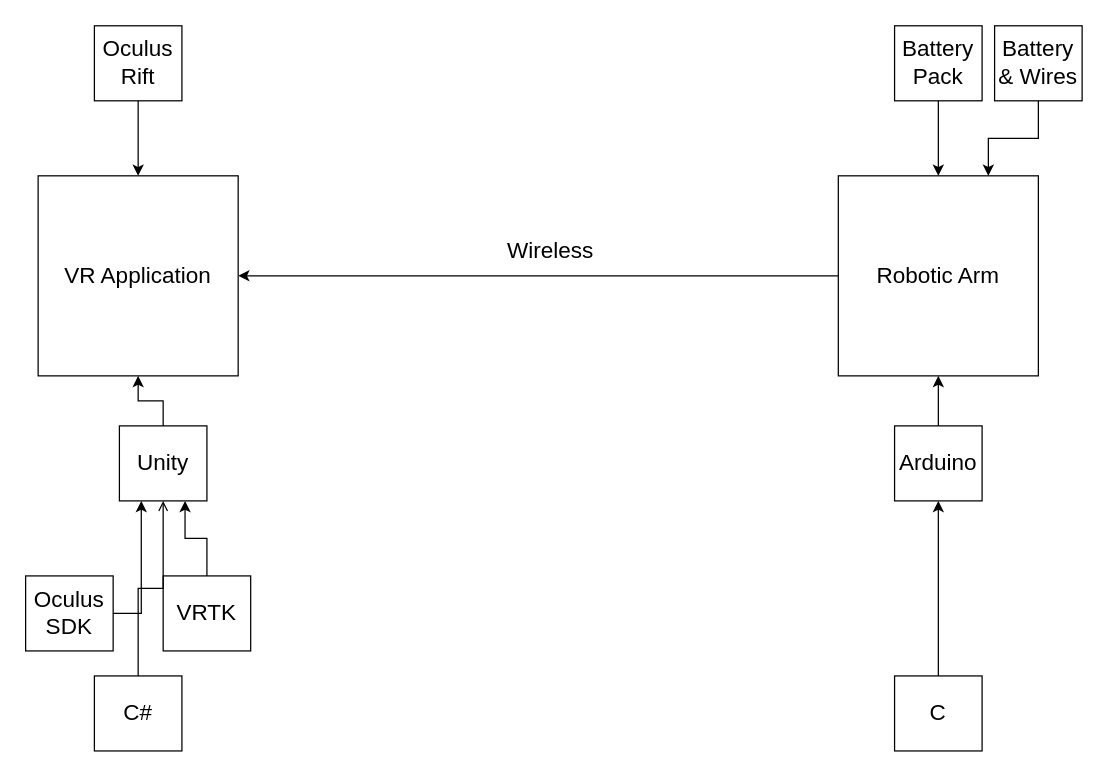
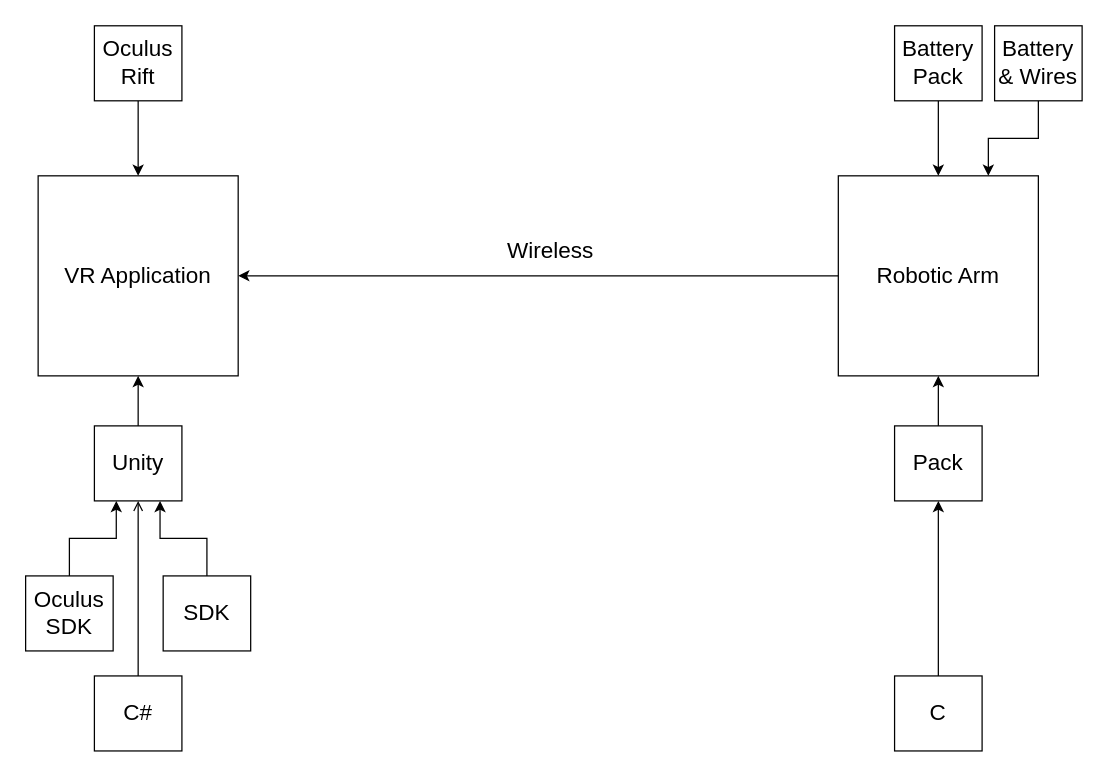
(163, 463) -> (138, 463)
(938, 463) -> (938, 463)
(207, 613) -> (207, 613)
